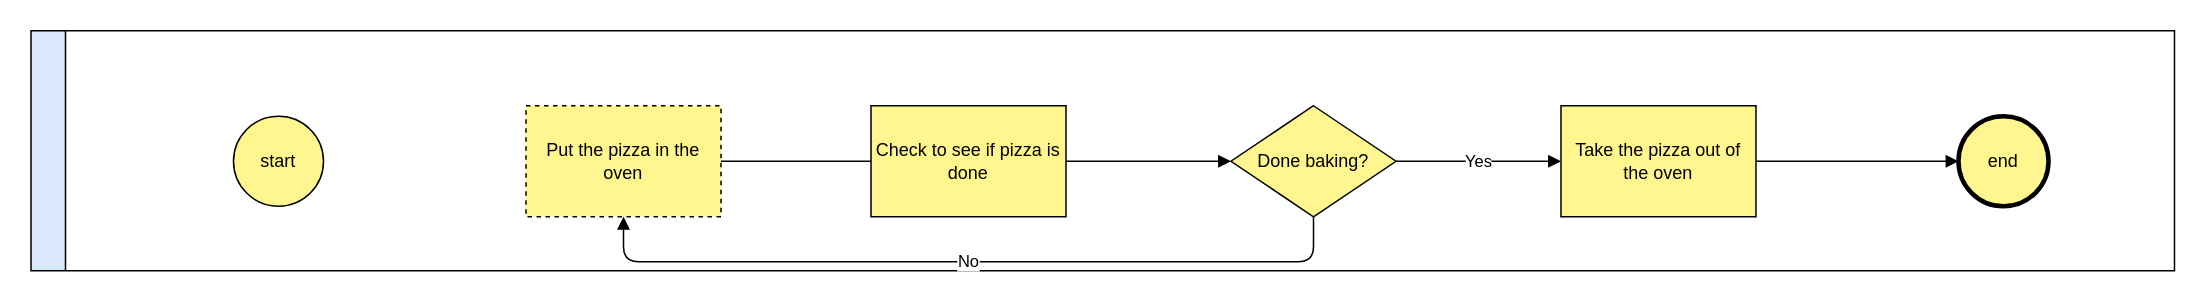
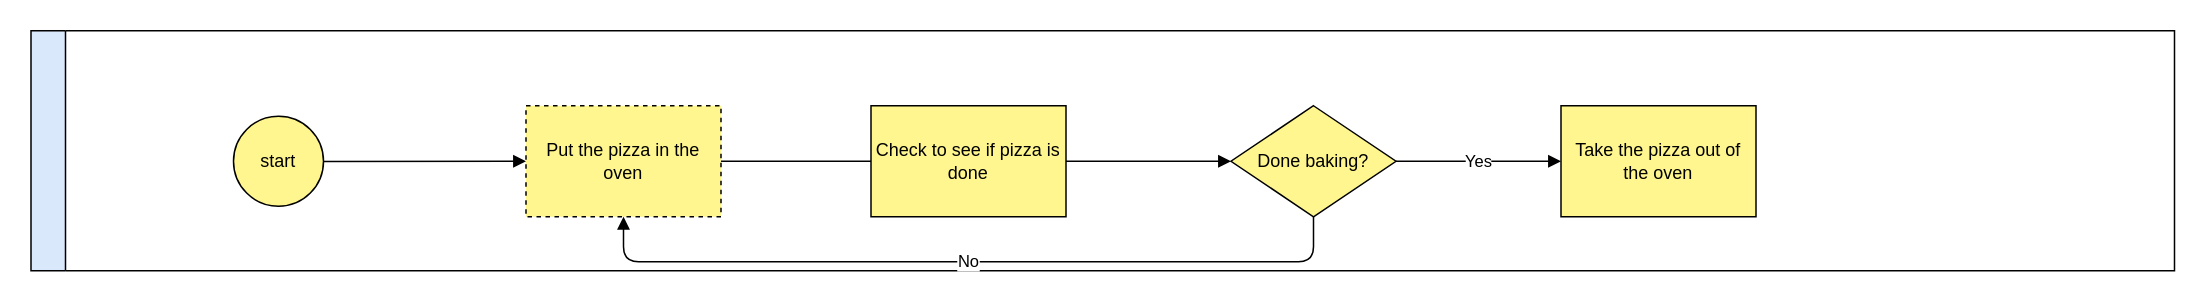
none -> (418, 161)
(1851, 161) -> none
(2003, 161) -> none
